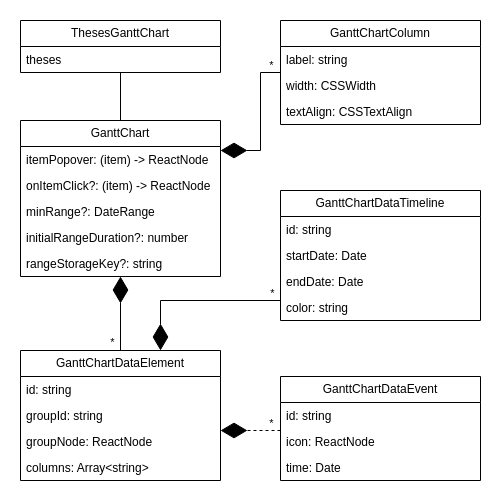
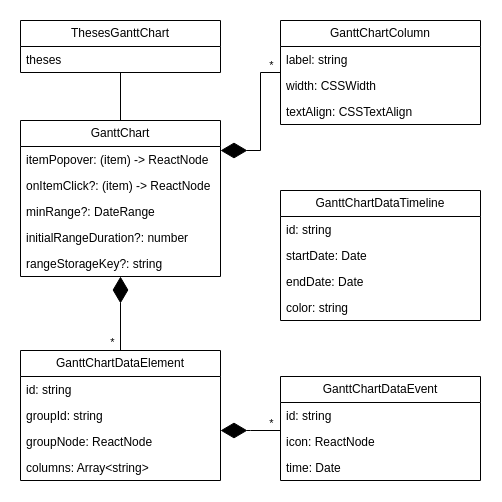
(209, 301) -> none
(263, 431) -> (263, 431)
